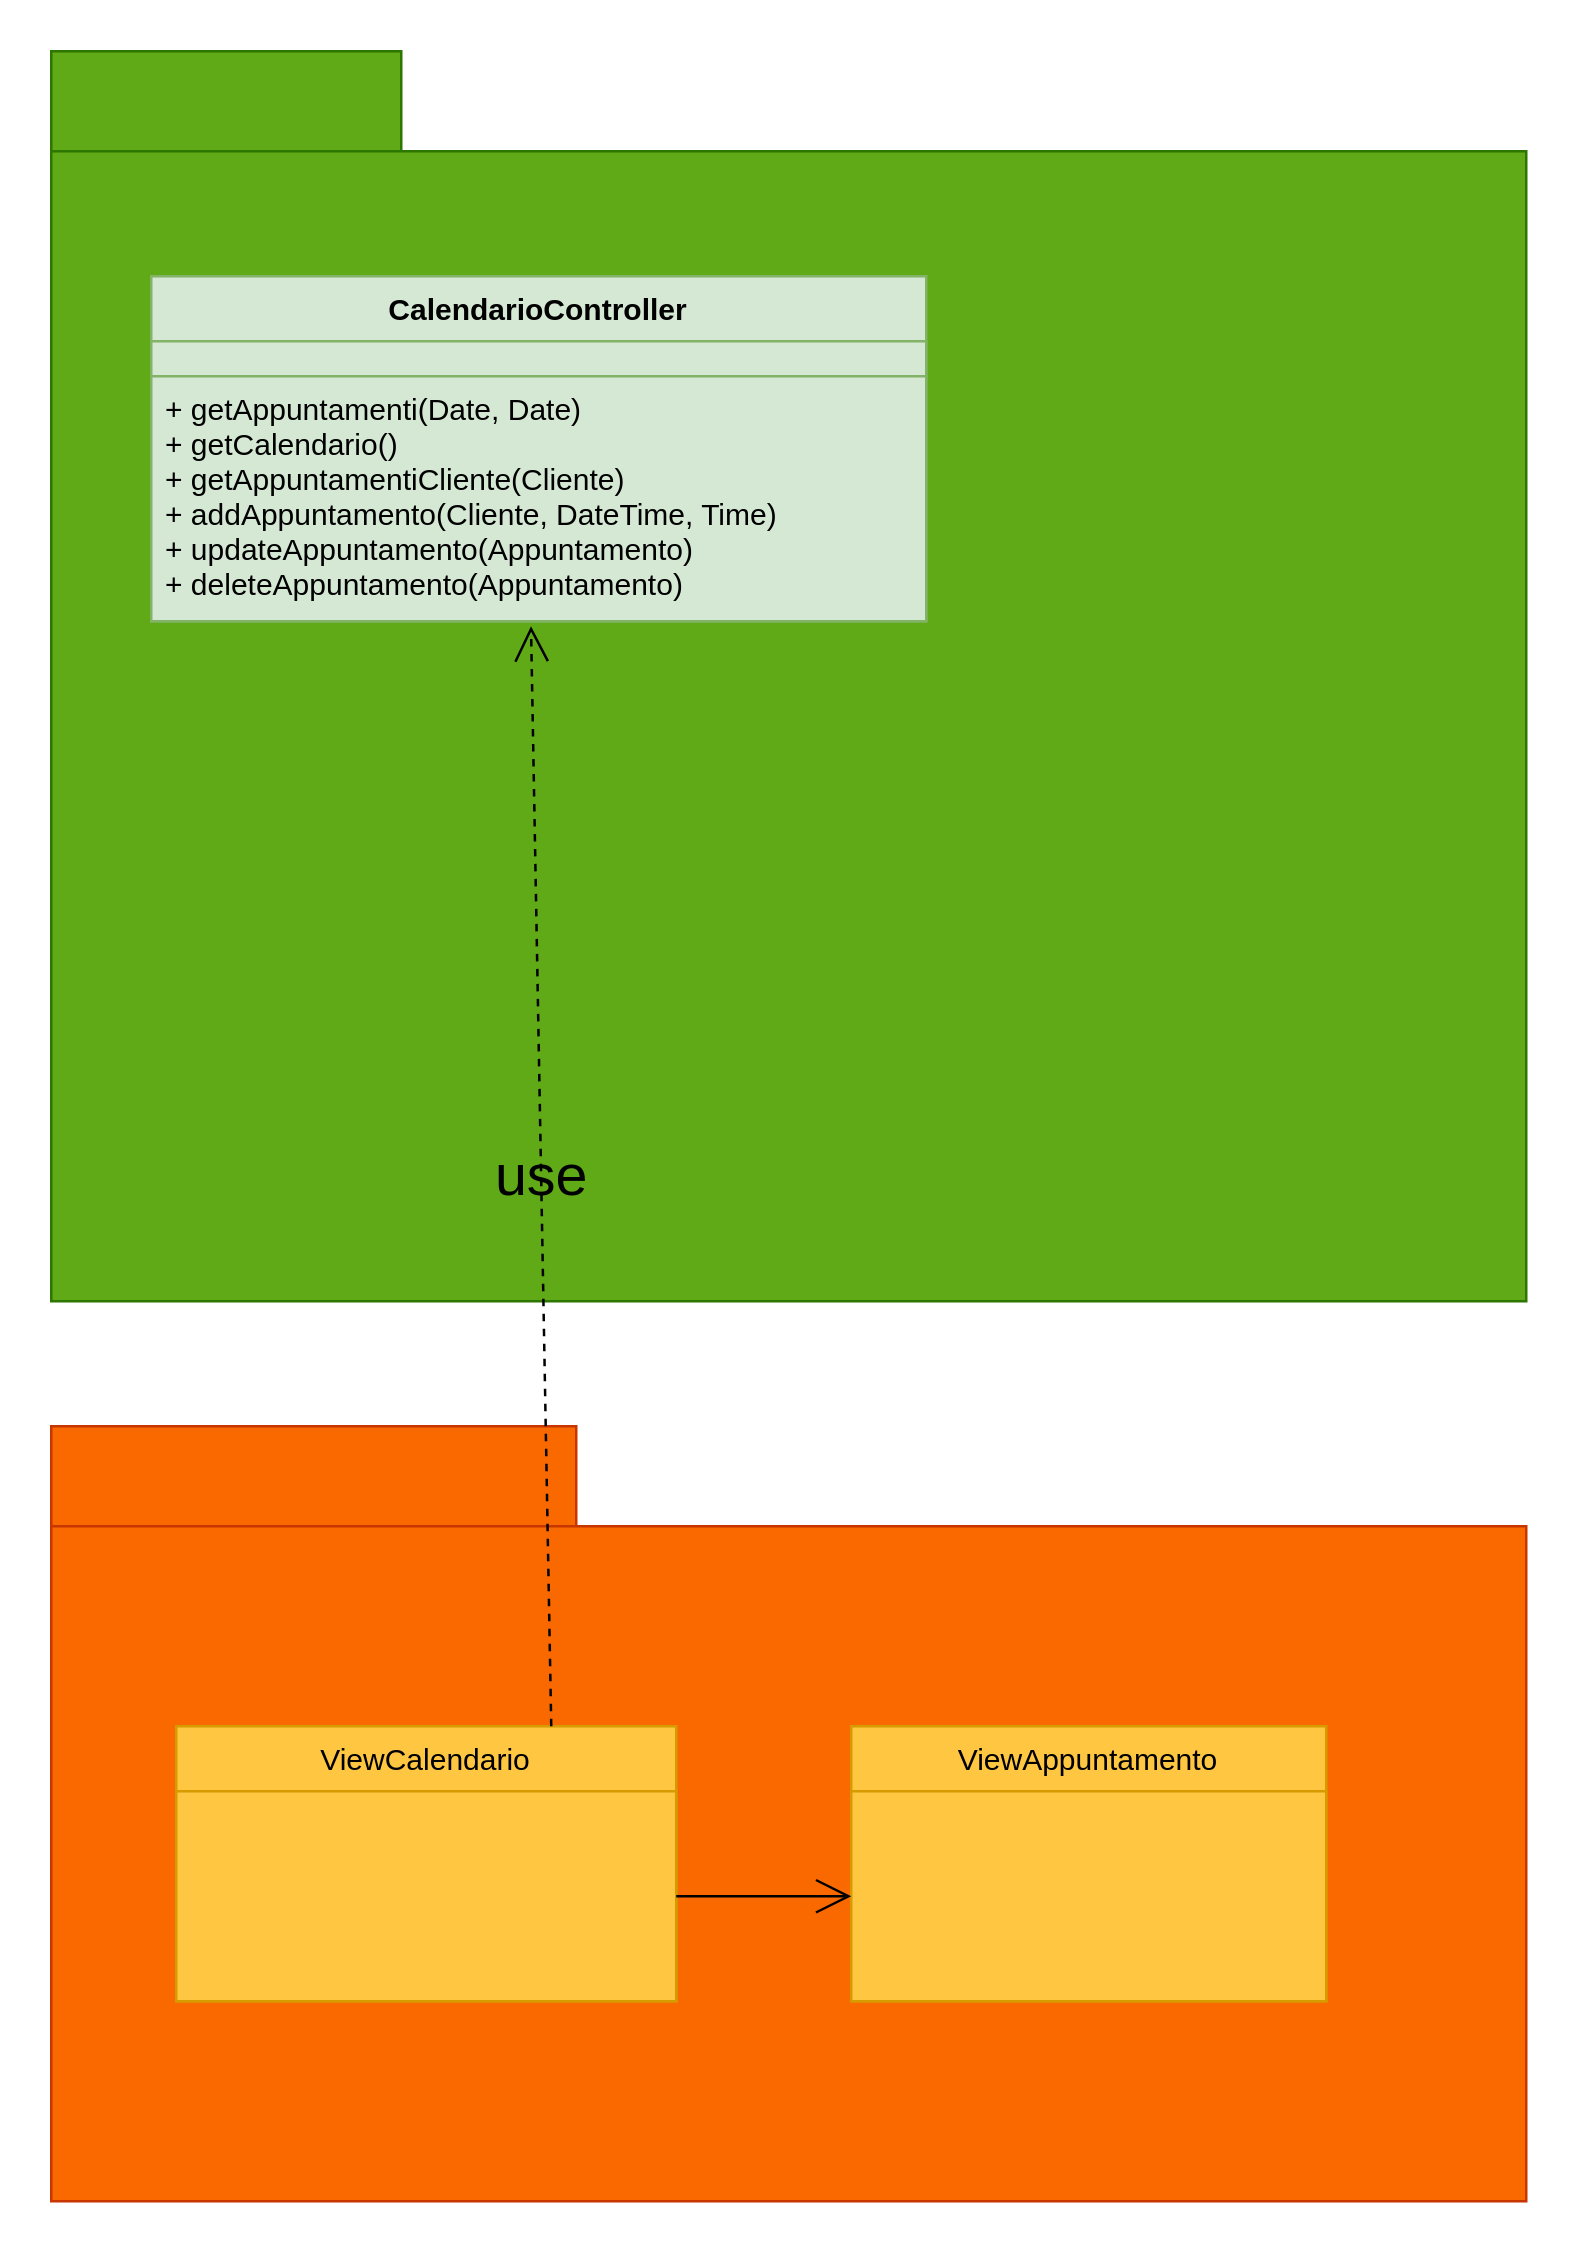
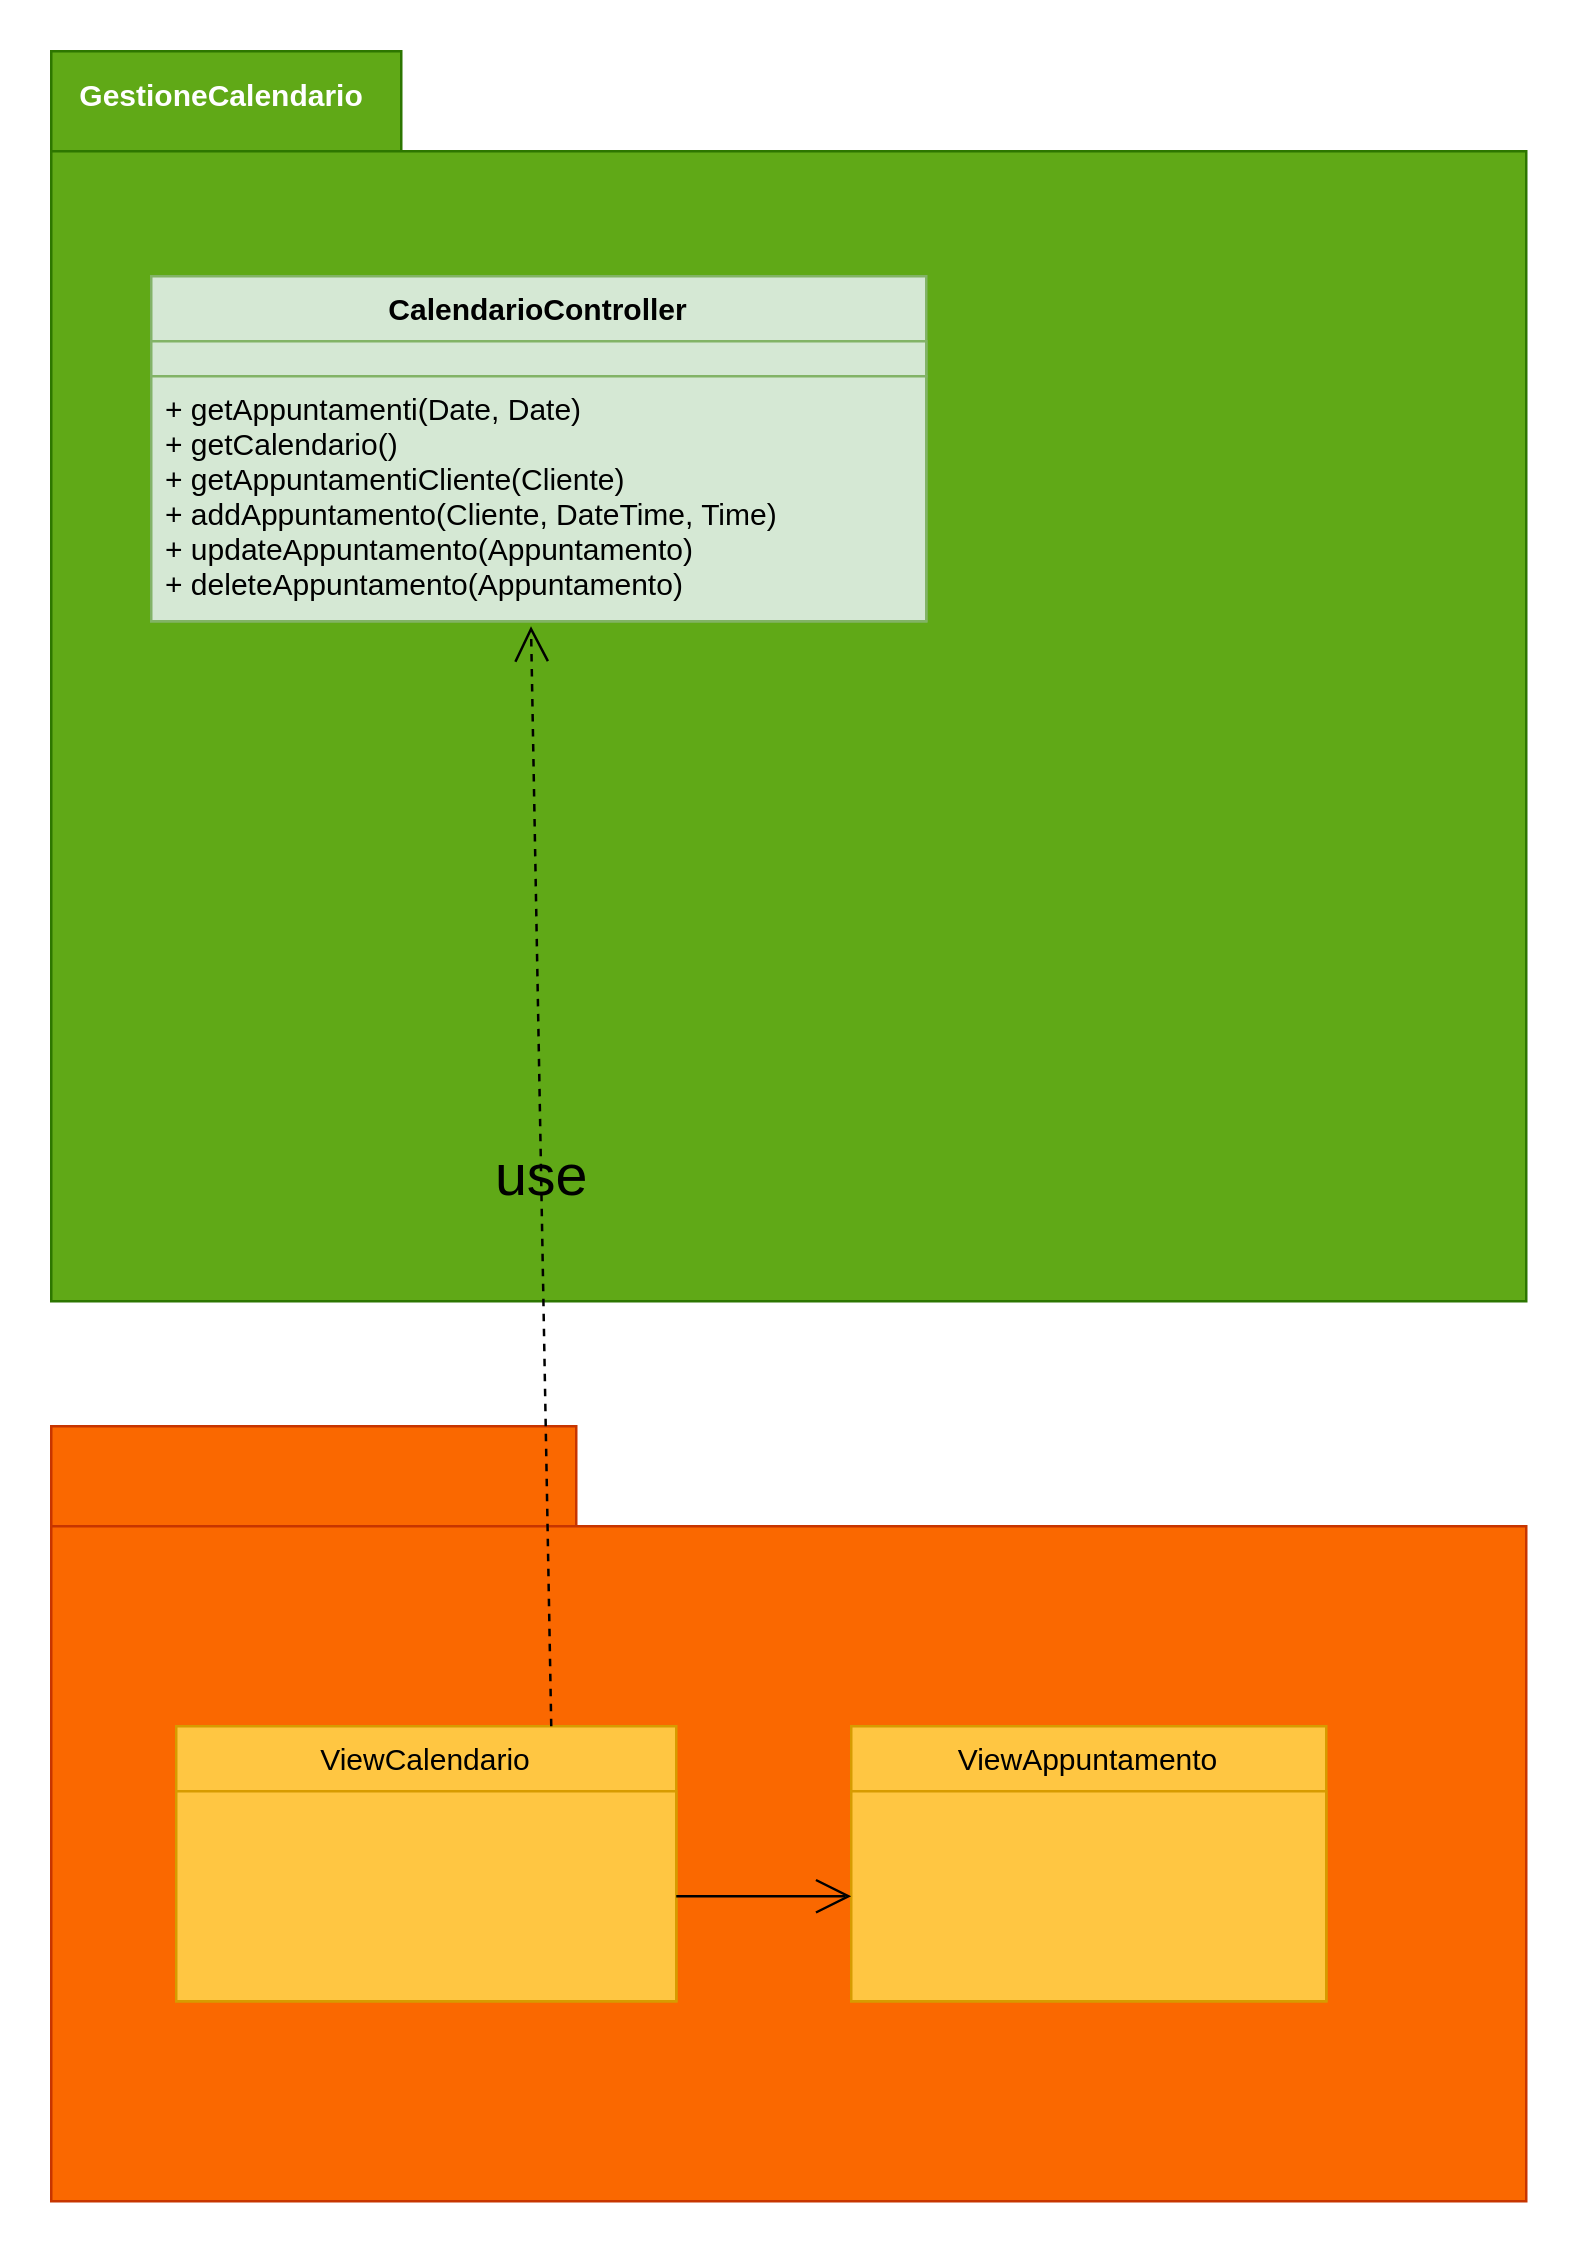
none -> (222, 95)
